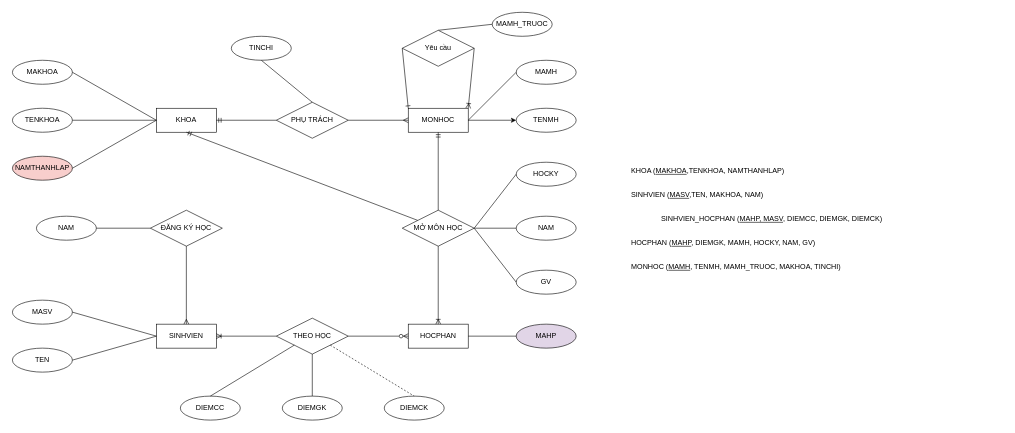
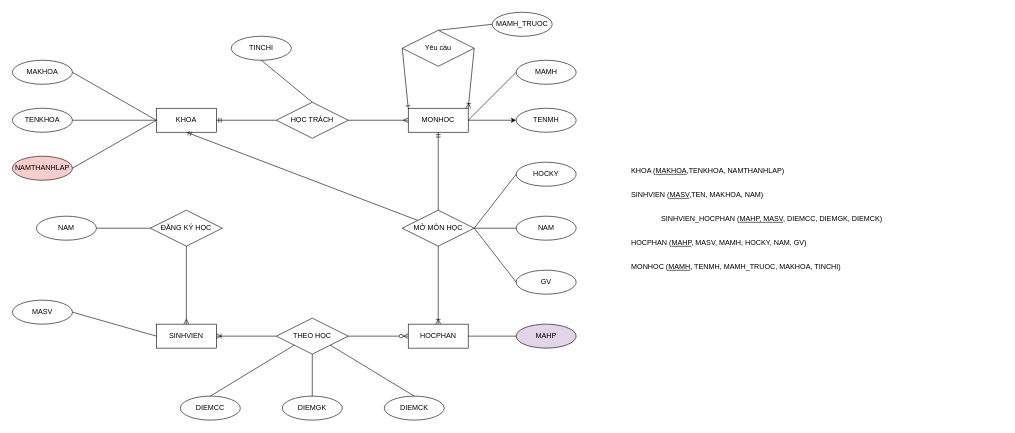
(312, 120) -> (312, 120)
(710, 243) -> (706, 243)
(114, 348) -> none
(42, 360) -> none
(371, 370) -> (371, 370)
